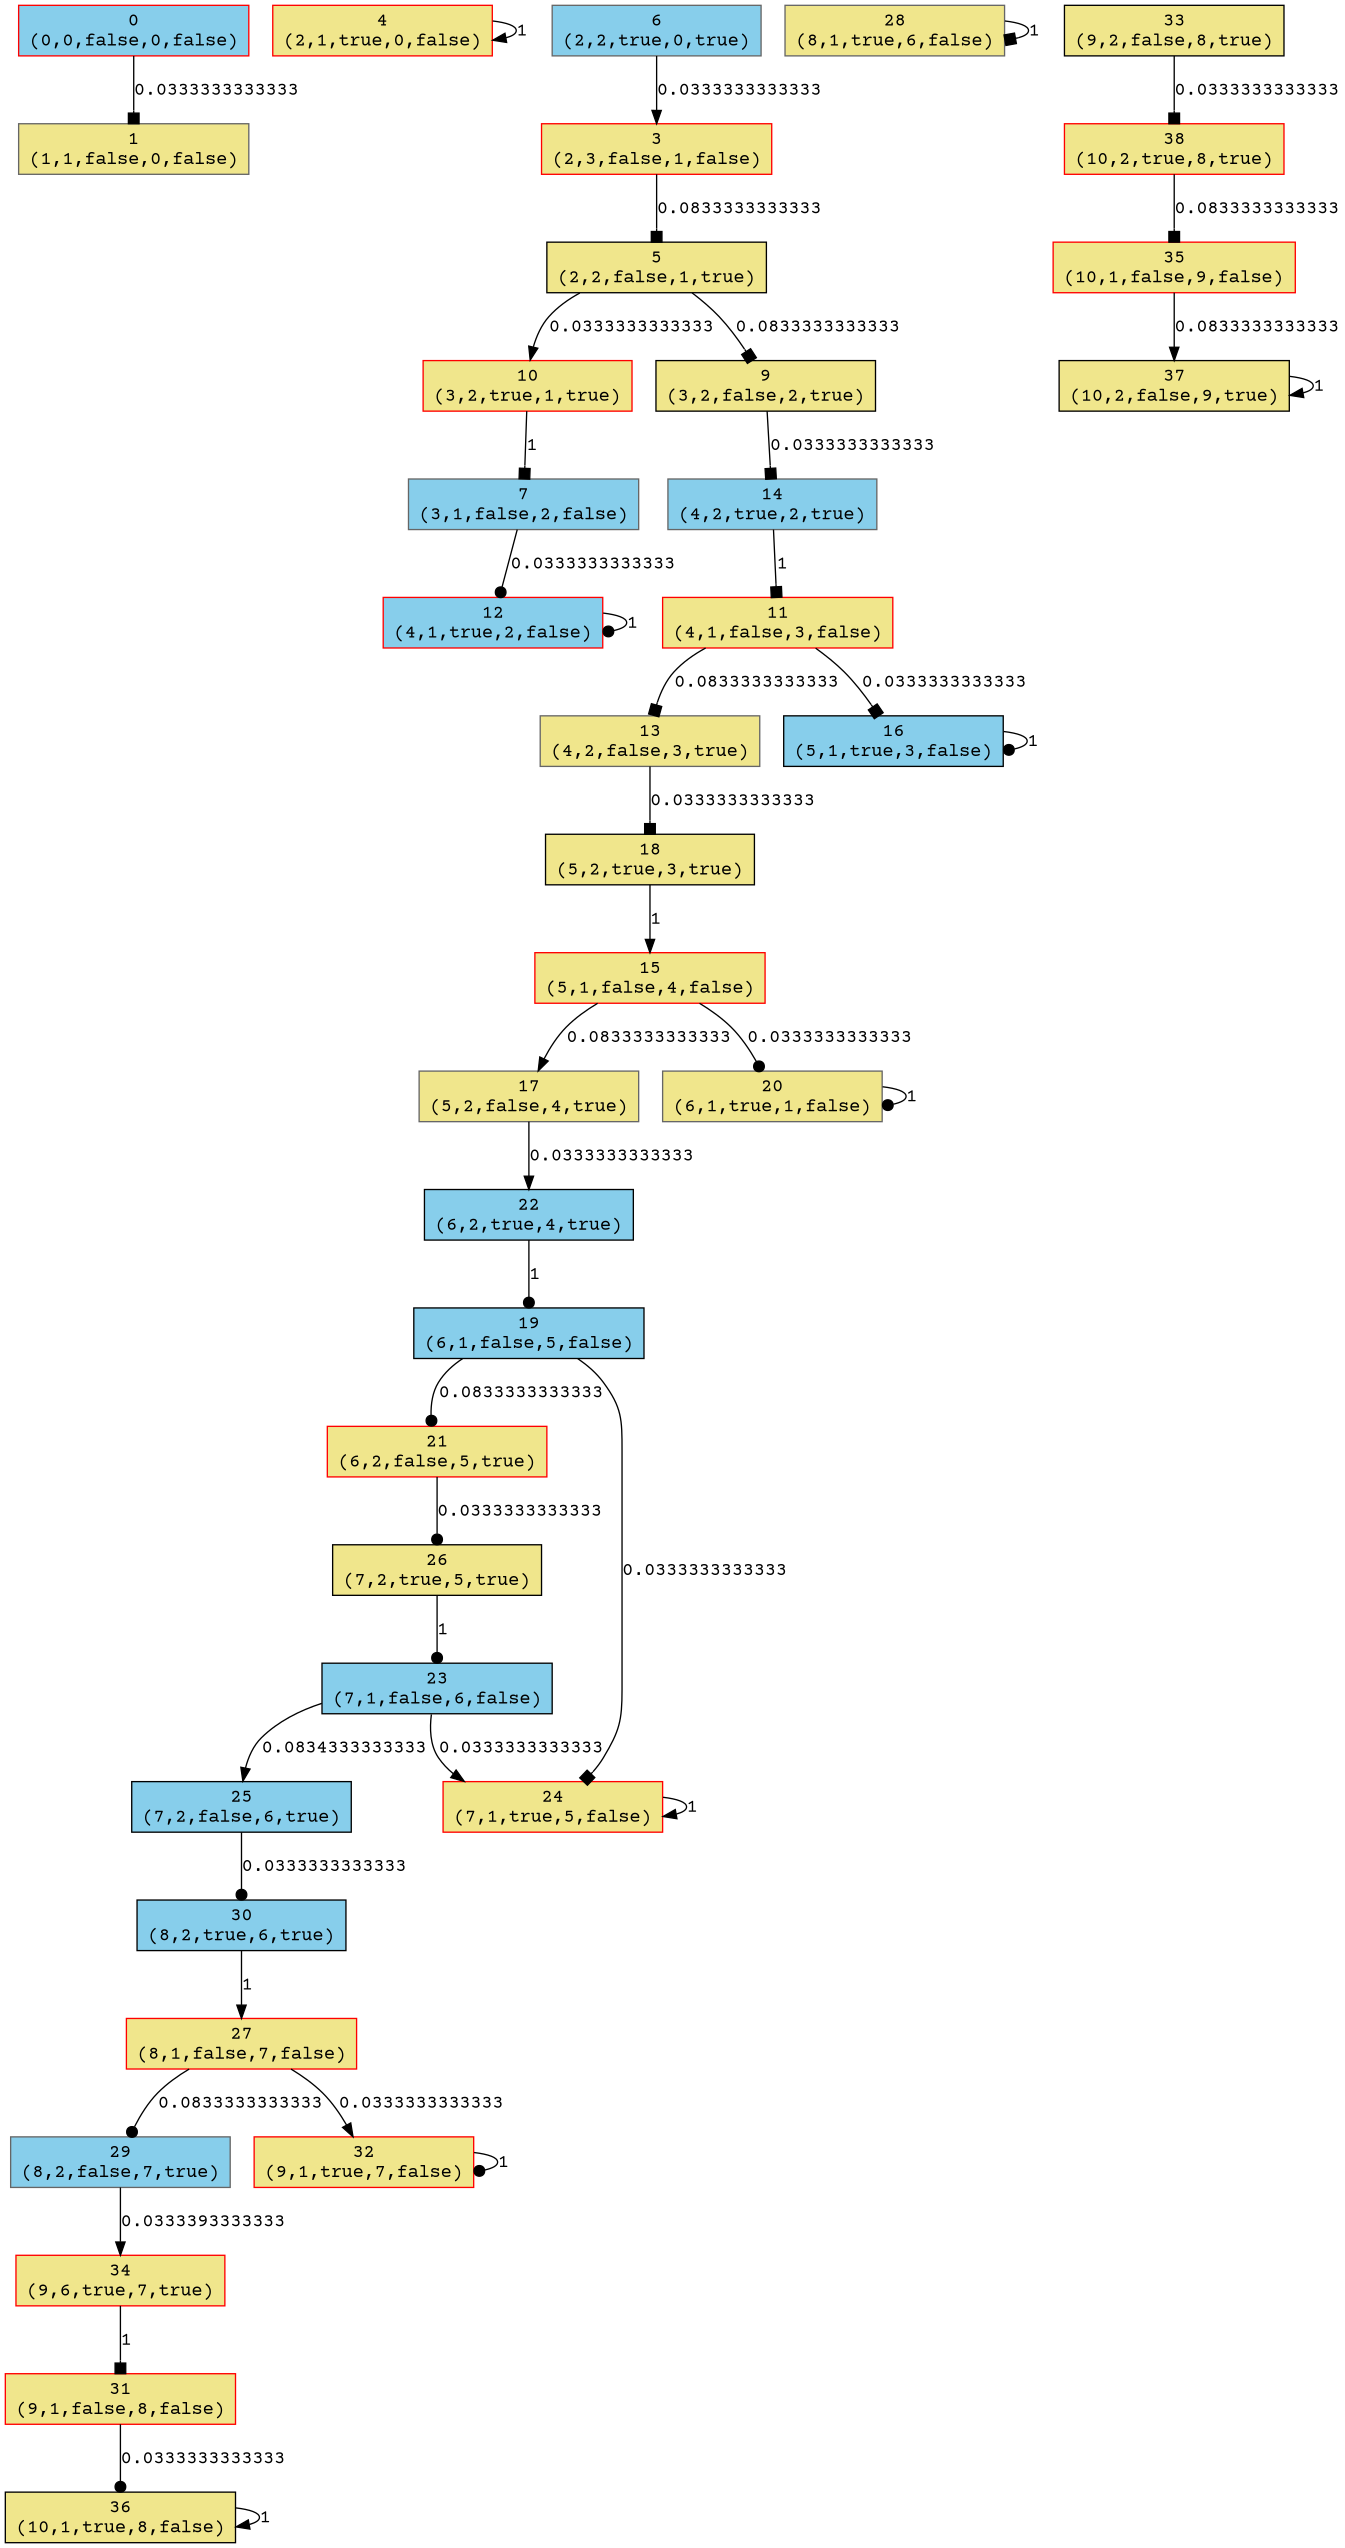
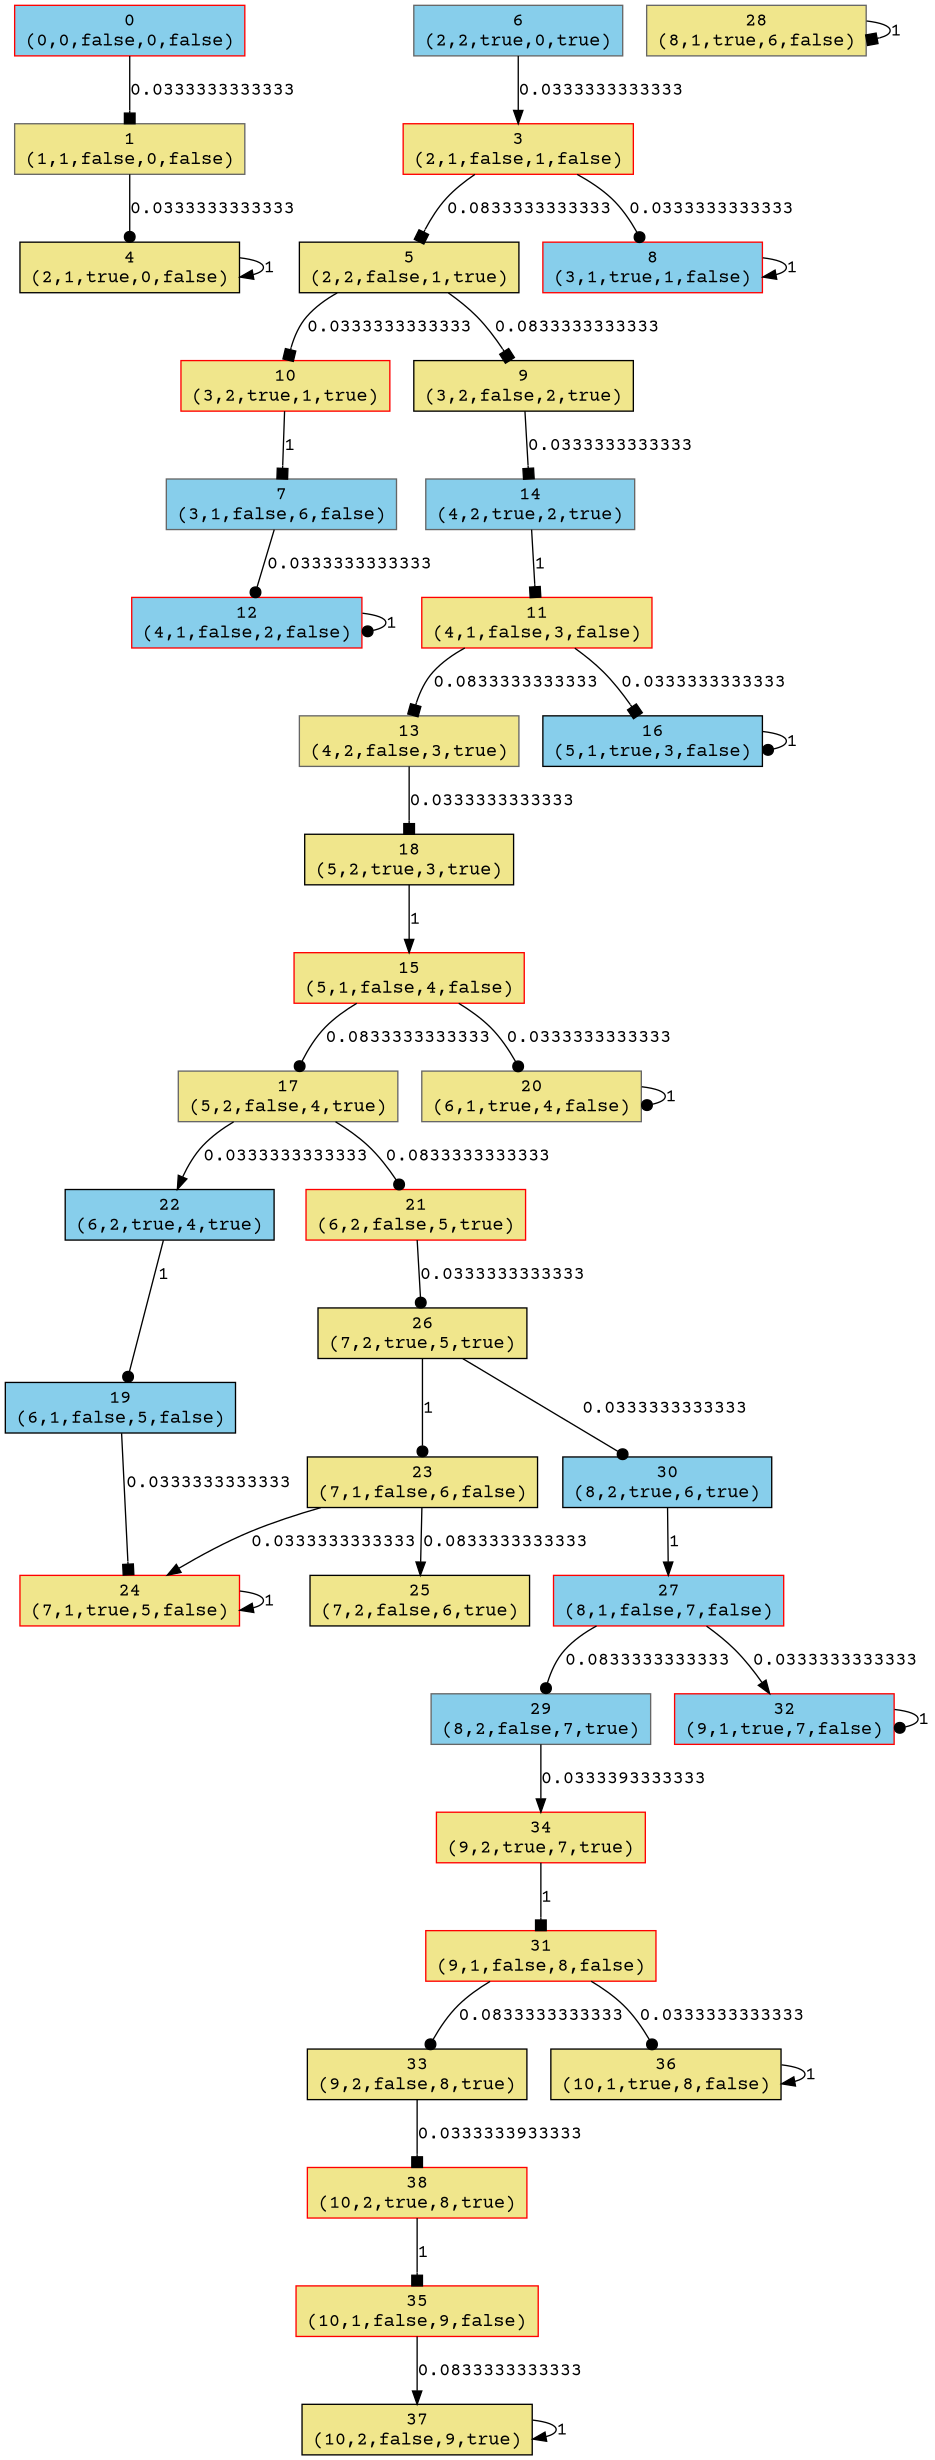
(383, 31) -> (130, 267)
(1257, 90) -> (500, 2134)
(657, 149) -> (518, 149)
none -> (130, 203)
(1257, 208) -> (423, 2252)
none -> (653, 267)
(551, 315) -> (308, 315)
(524, 504) -> (281, 504)
(493, 623) -> (247, 623)
(566, 1027) -> (325, 1028)
(772, 1096) -> (532, 1096)
(438, 1382) -> (369, 1147)
(437, 1688) -> (422, 1482)
(344, 1748) -> (505, 1541)
(241, 1807) -> (420, 1601)
(241, 1861) -> (540, 1405)
none -> (457, 2006)
(241, 2044) -> (669, 1601)
(364, 2162) -> (784, 1719)
(120, 2281) -> (541, 1837)
